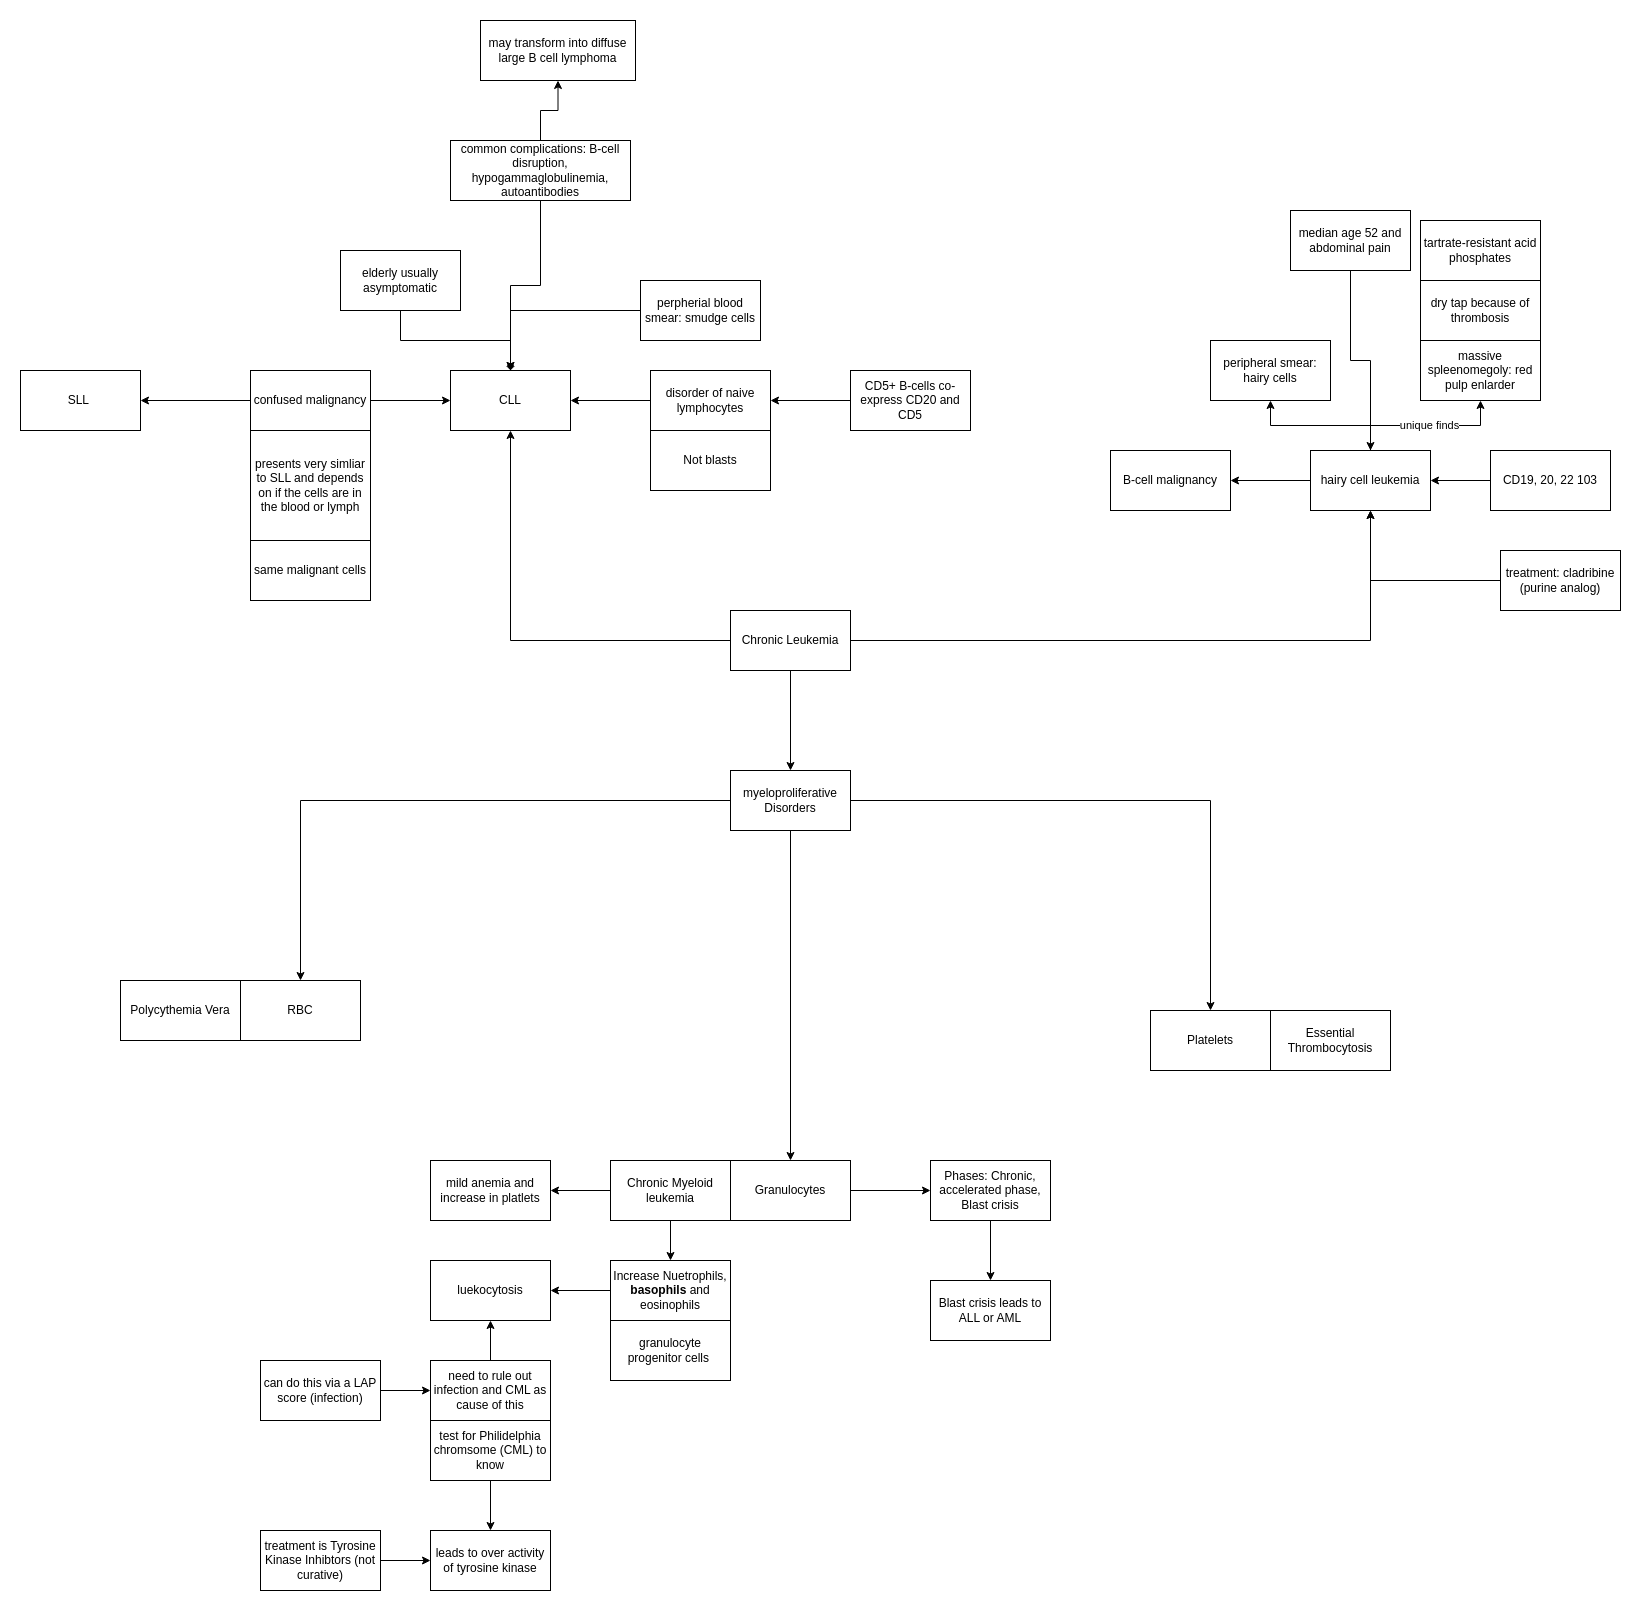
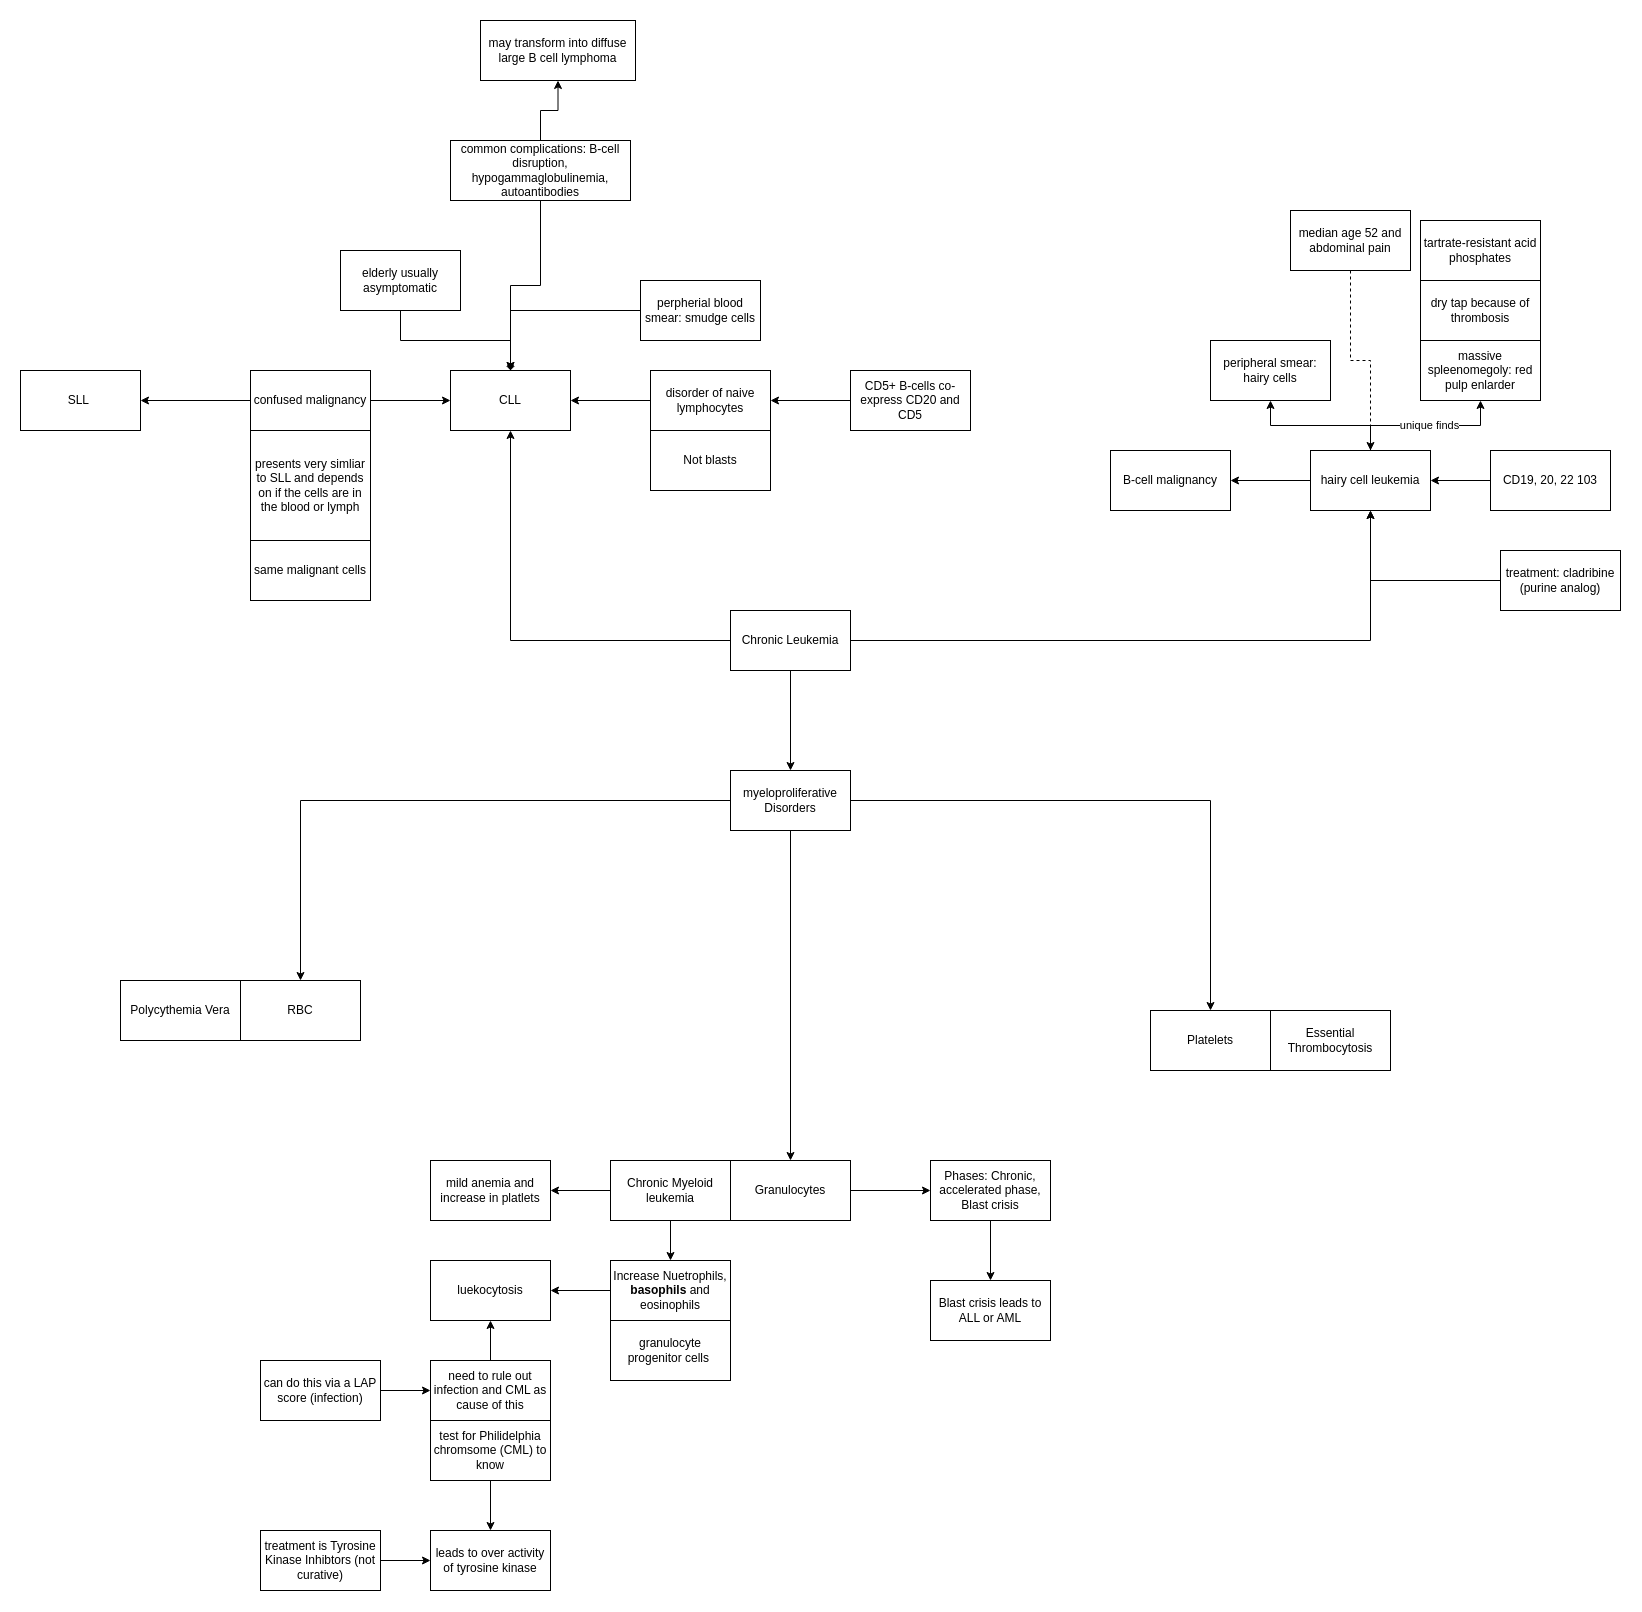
(1351, 357) -> (1351, 357)
